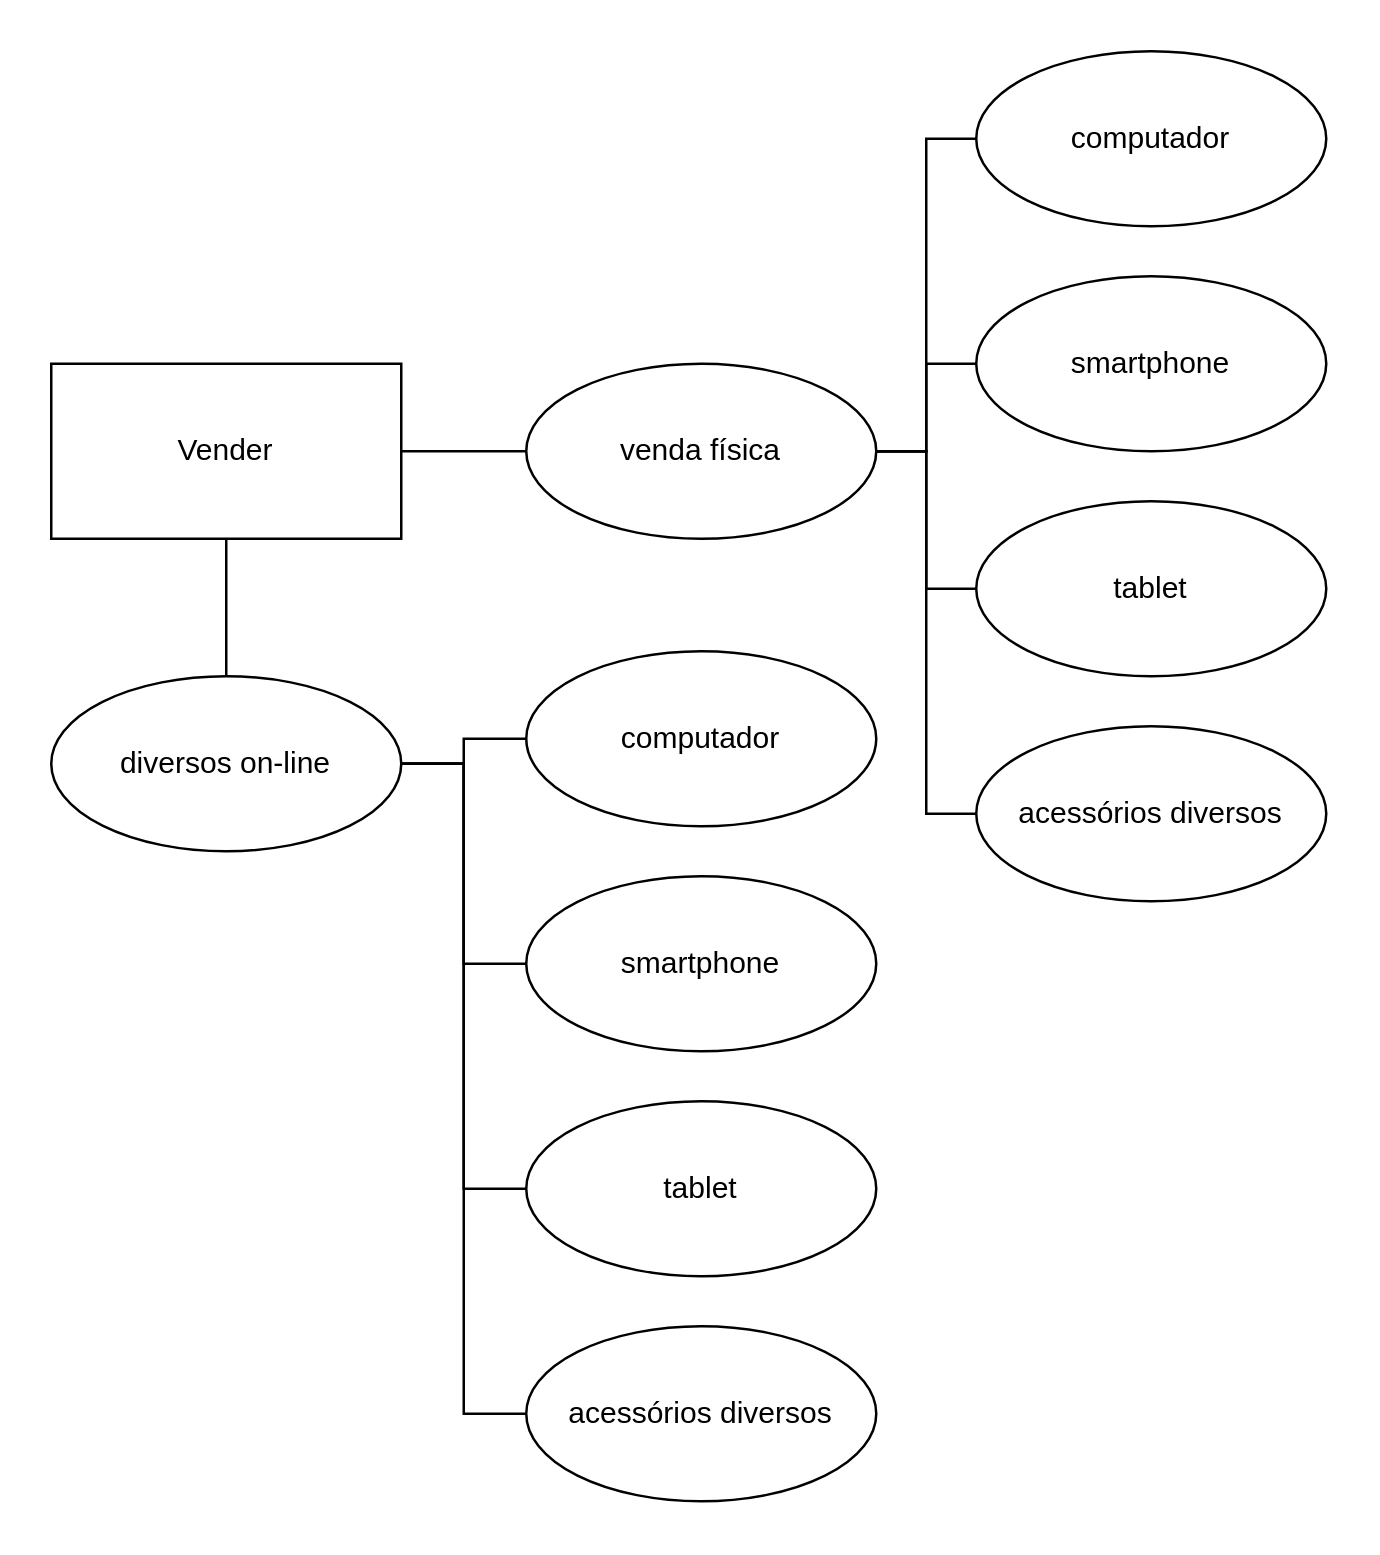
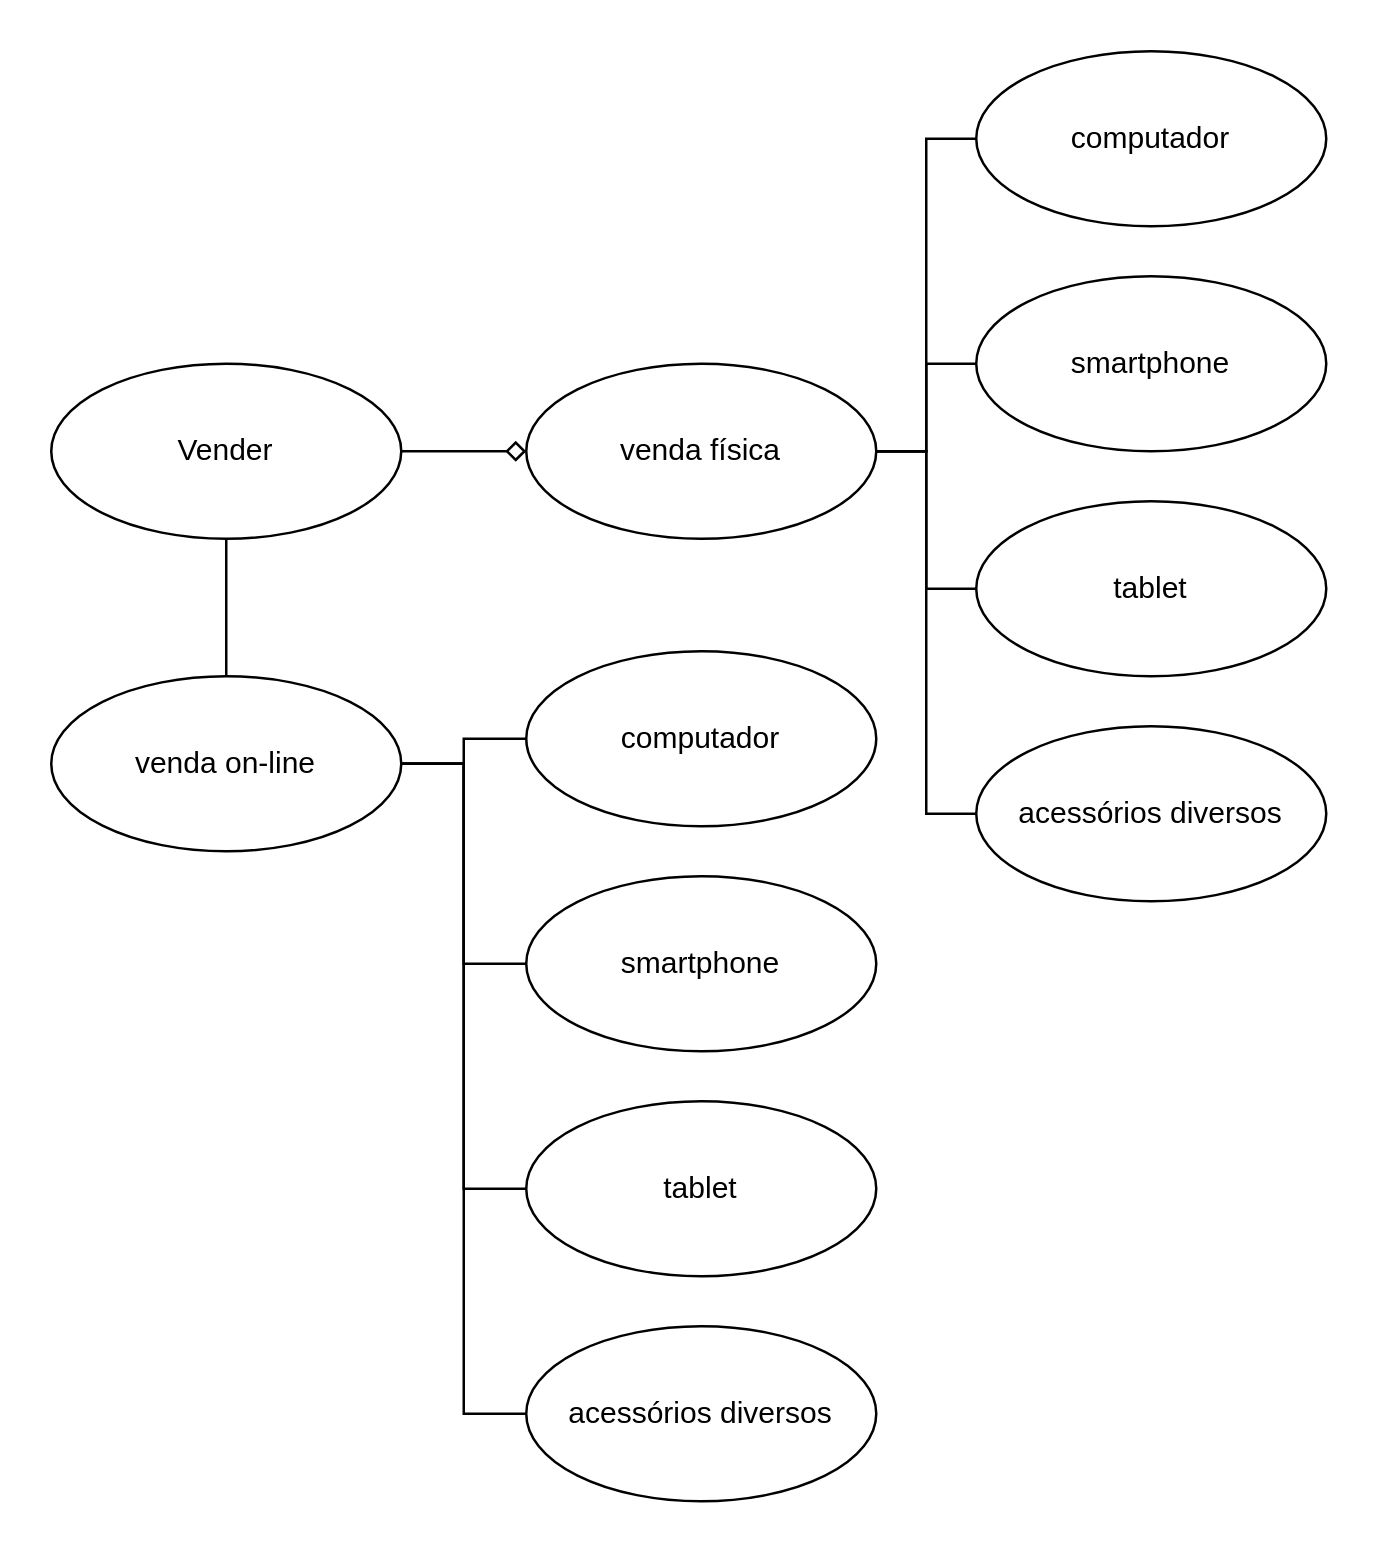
(226, 451) -> (226, 451)
(515, 451) -> (506, 451)
(226, 764) -> (226, 764)
